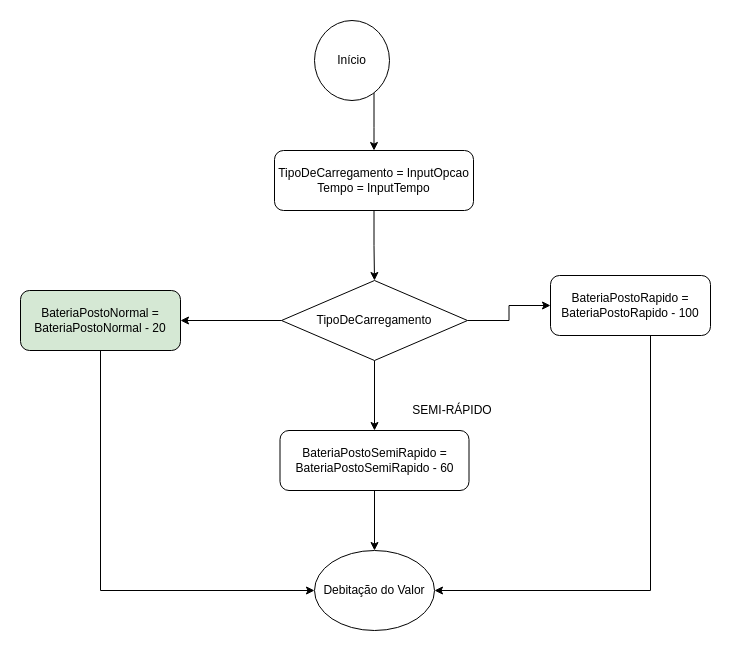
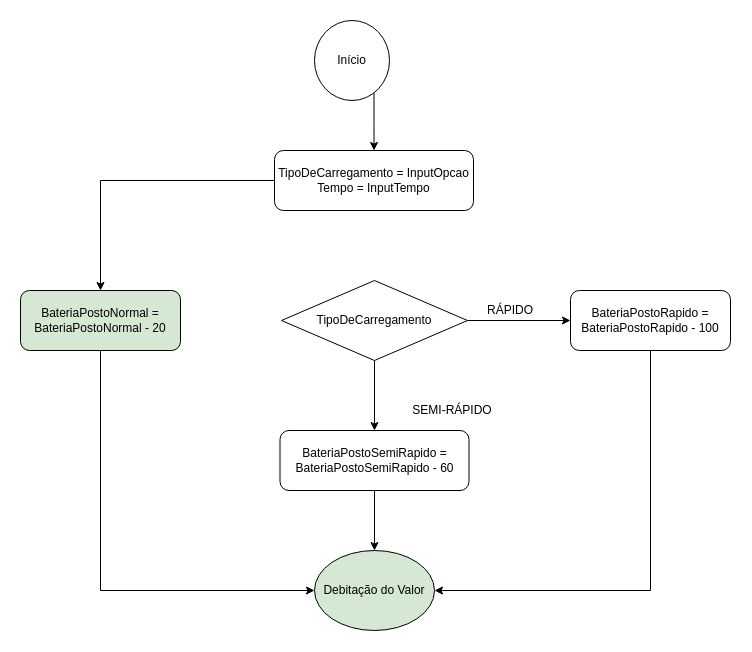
(374, 242) -> (137, 181)
(631, 306) -> (651, 321)
none -> (511, 311)
(234, 321) -> none
(375, 591) -> (375, 591)
